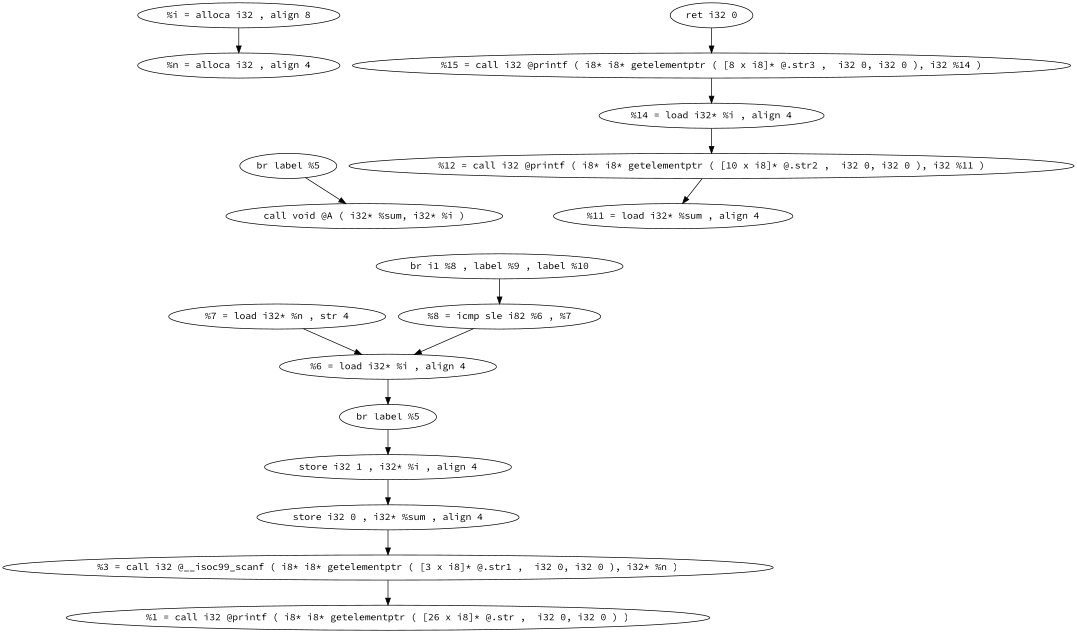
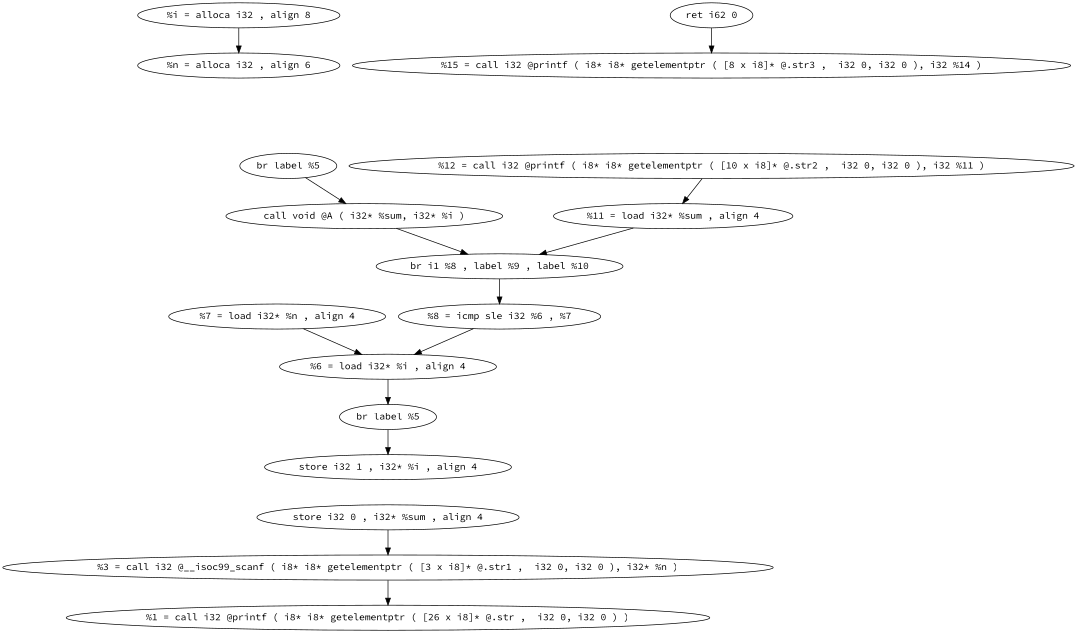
(712, 15) -> (712, 15)
(239, 66) -> (239, 66)
(712, 116) -> none
none -> (429, 240)
none -> (590, 240)
(277, 317) -> (277, 317)
(500, 317) -> (500, 317)
(388, 489) -> none
